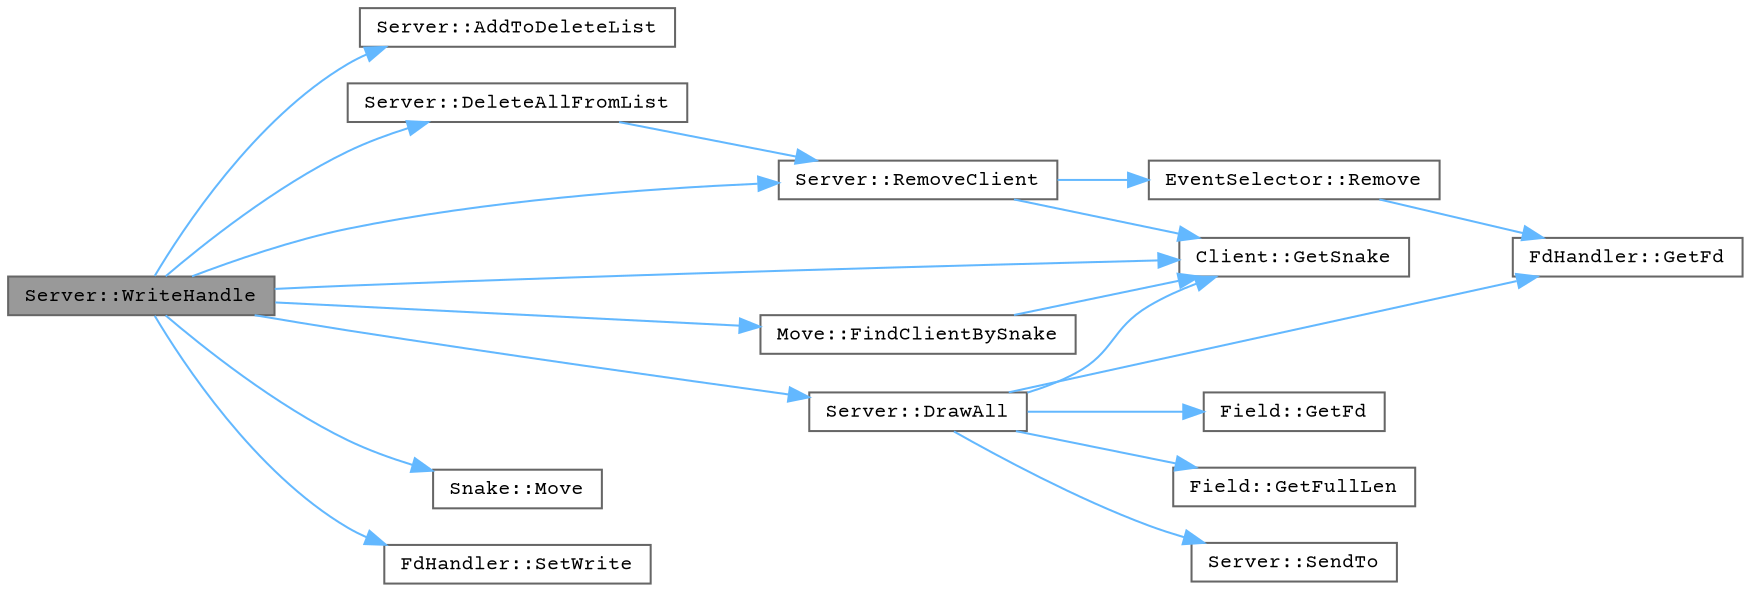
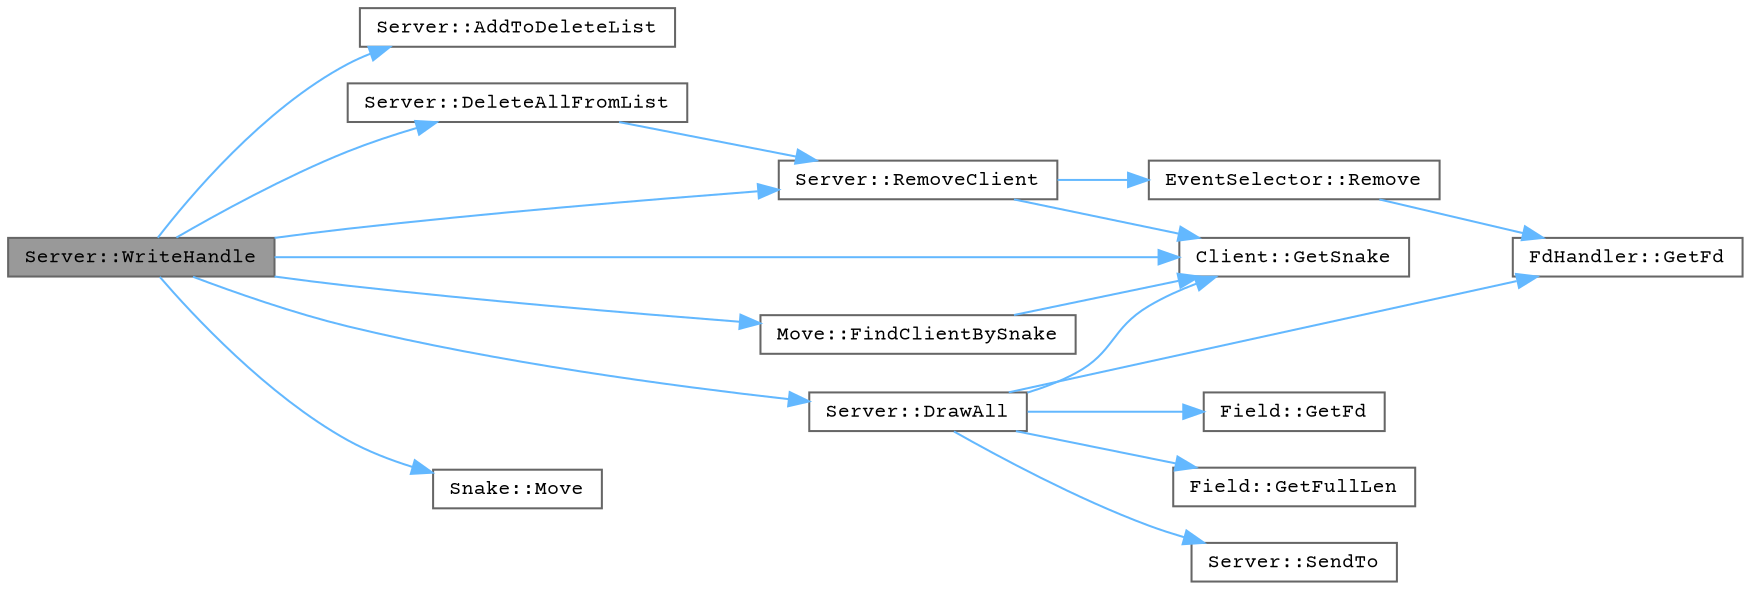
(517, 564) -> none
